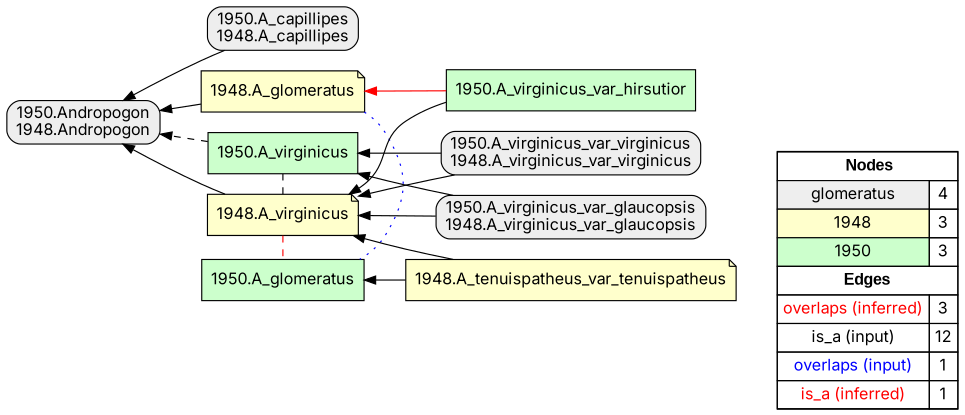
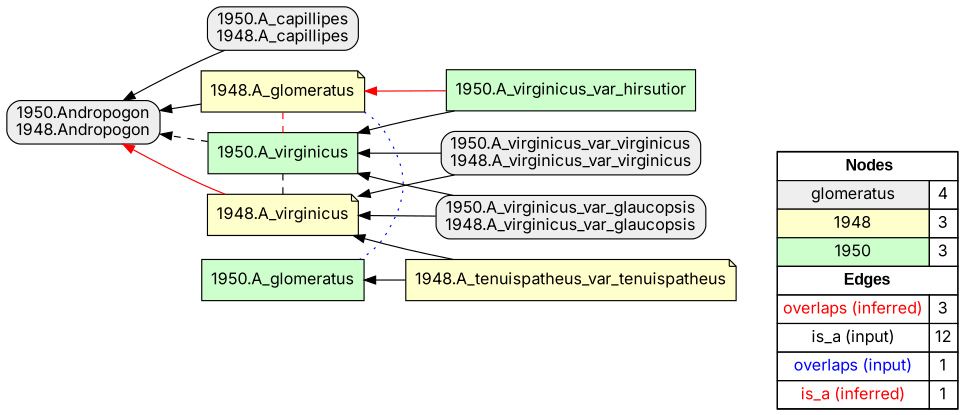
none -> (283, 122)
(394, 132) -> (412, 120)
(179, 173) -> (179, 173)
(283, 247) -> none
